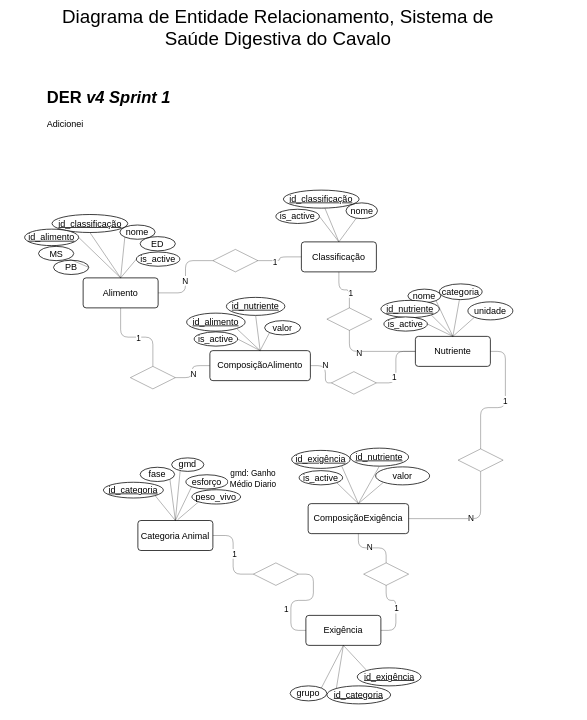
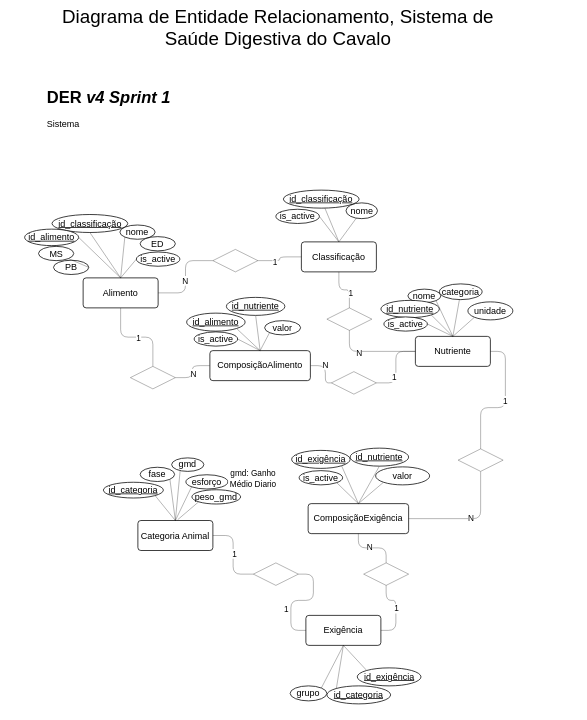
(78, 98) -> (78, 98)
(216, 497) -> (216, 497)
